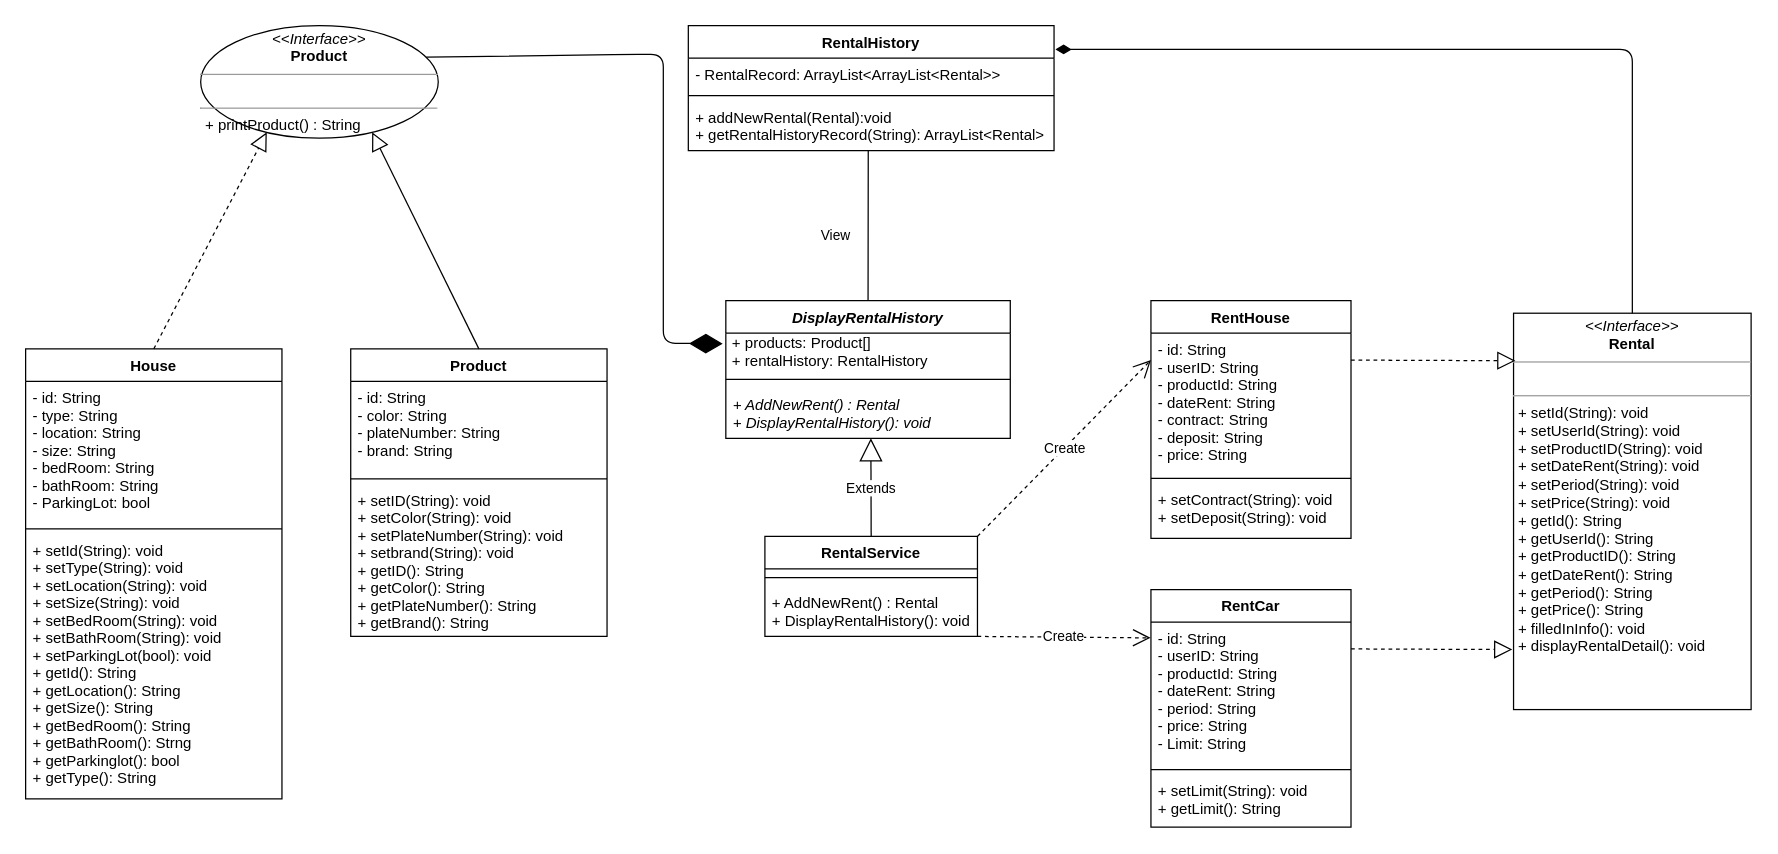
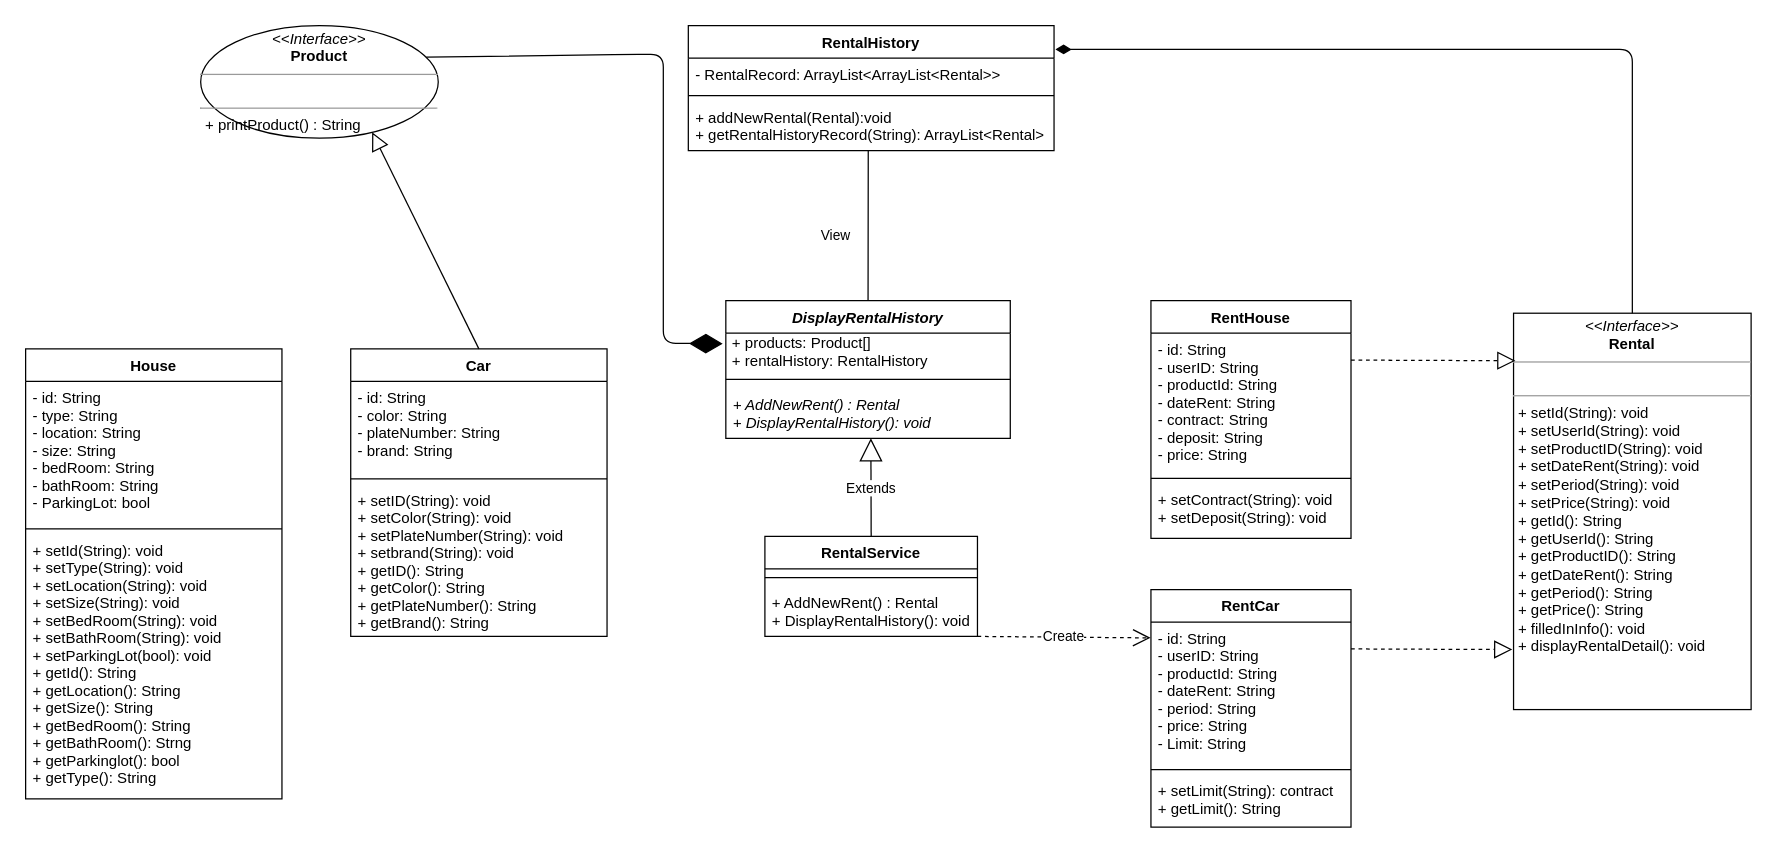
(206, 248) -> none
(478, 366) -> (478, 366)
(1062, 450) -> none
(1245, 791) -> (1263, 791)
